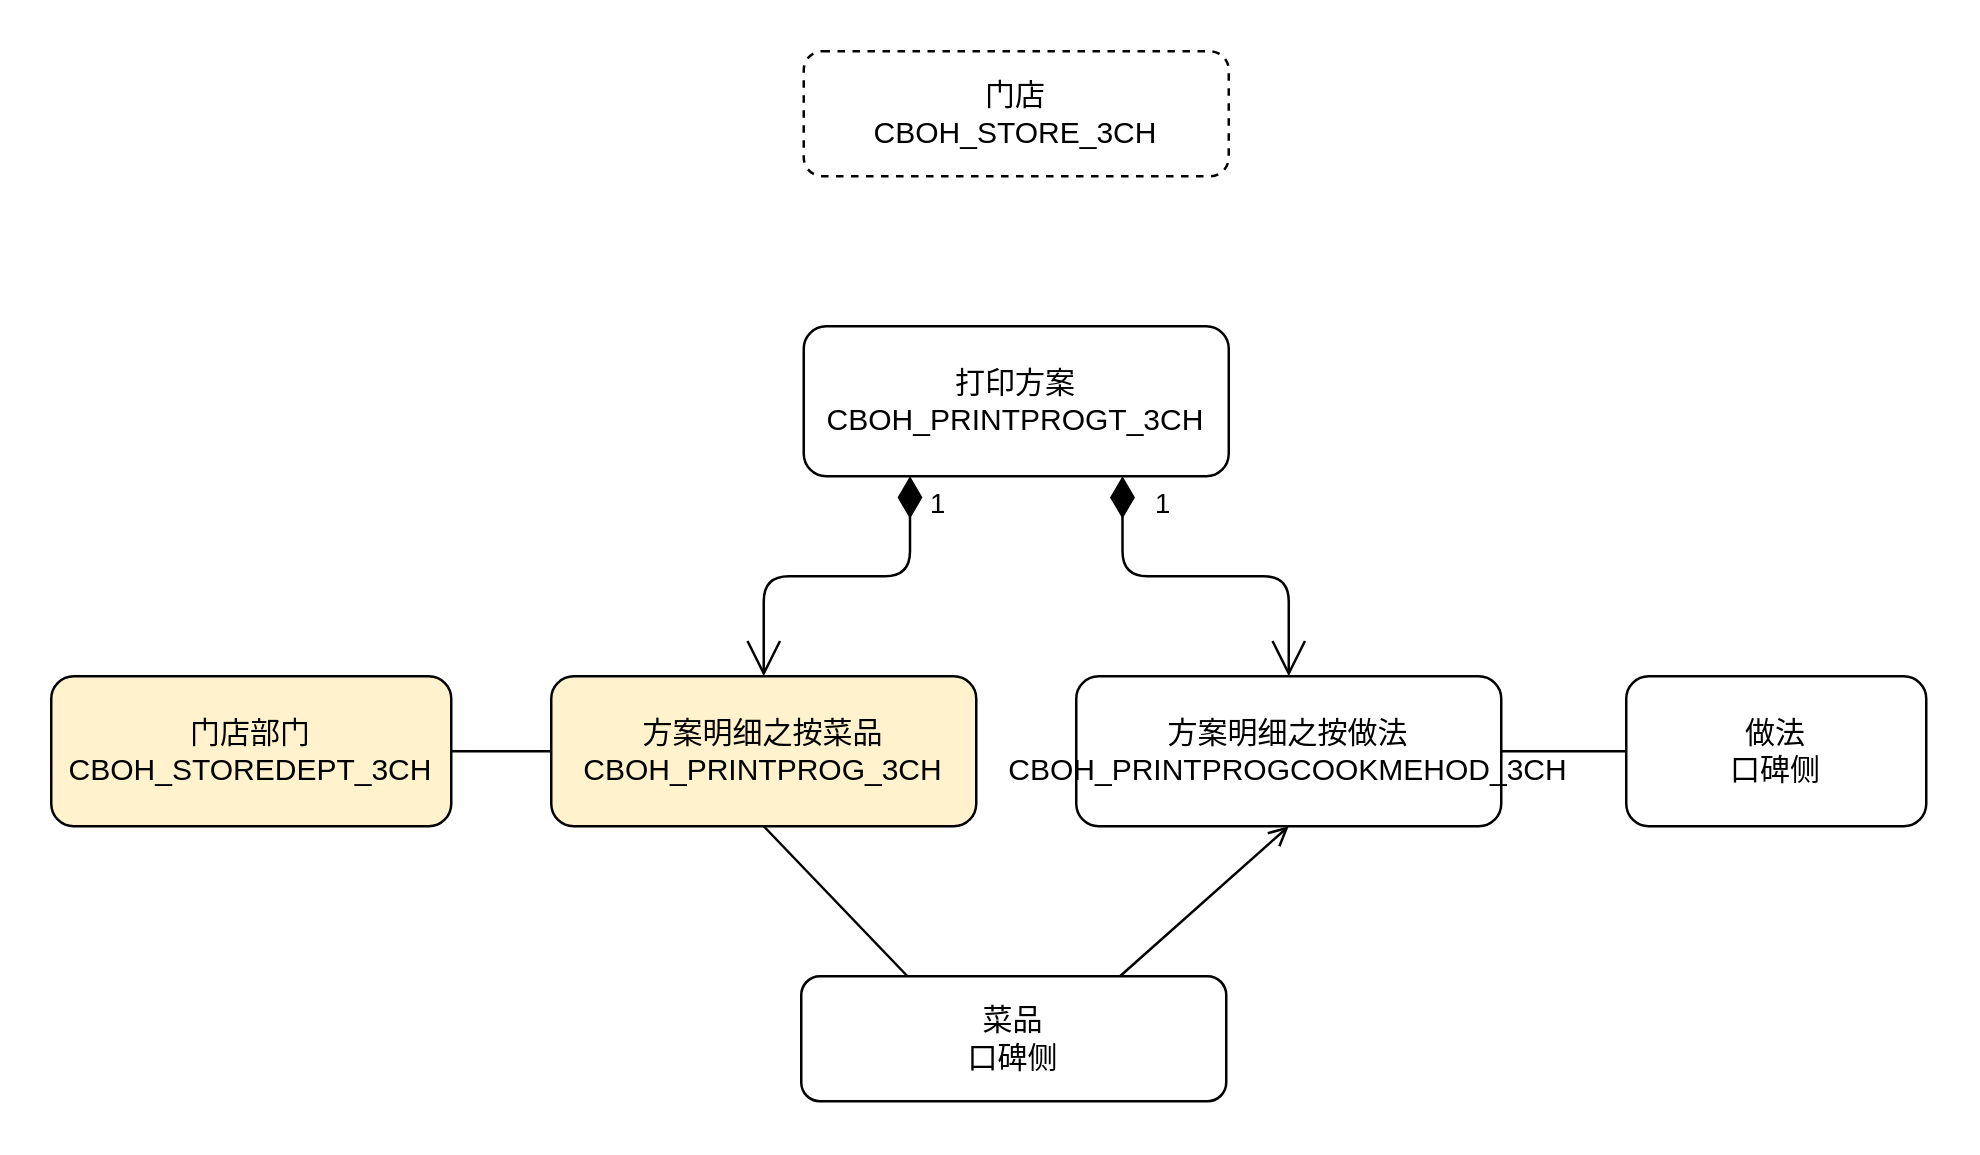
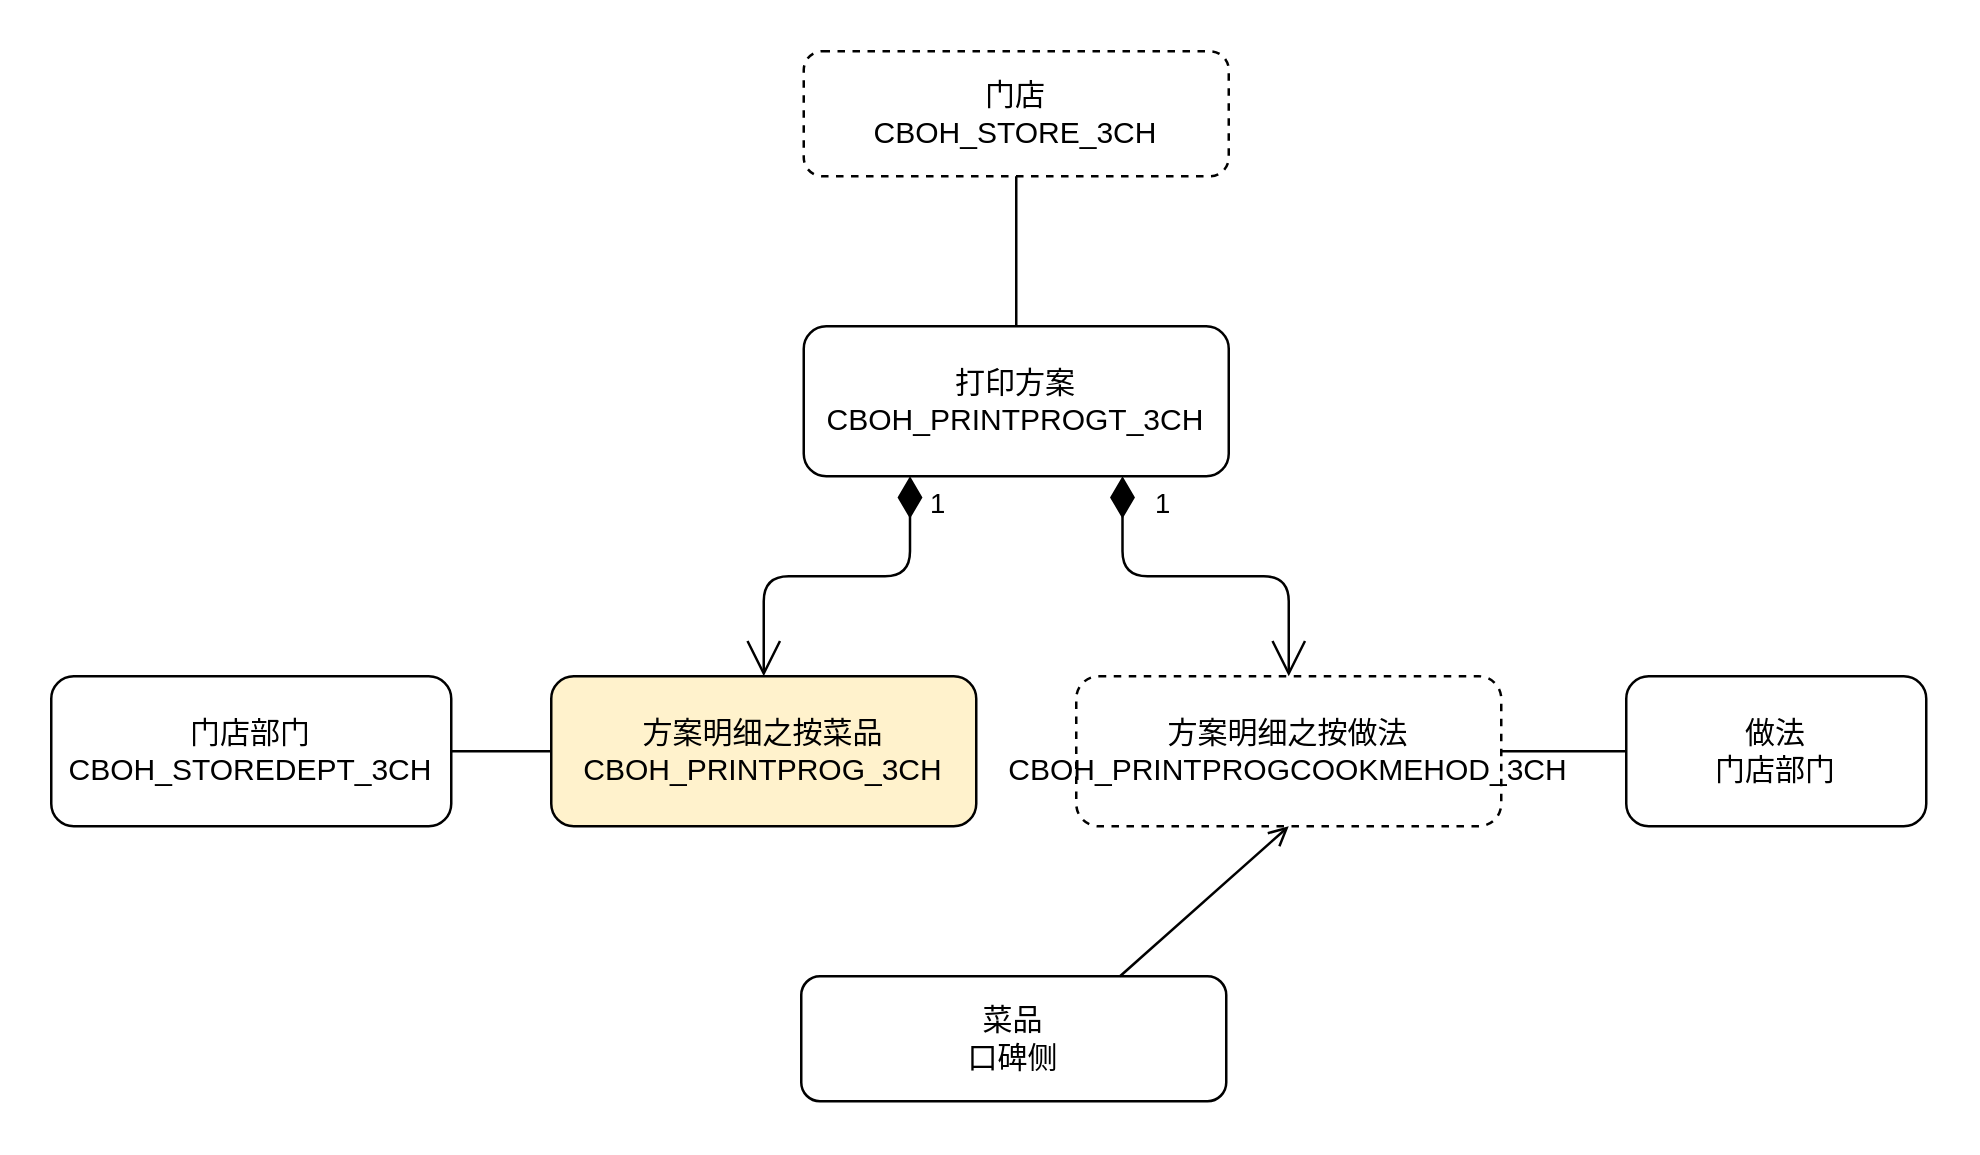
none -> (1016, 251)
(251, 751) -> (251, 751)
(1289, 751) -> (1289, 751)
(1776, 751) -> (1776, 751)
(836, 902) -> none
